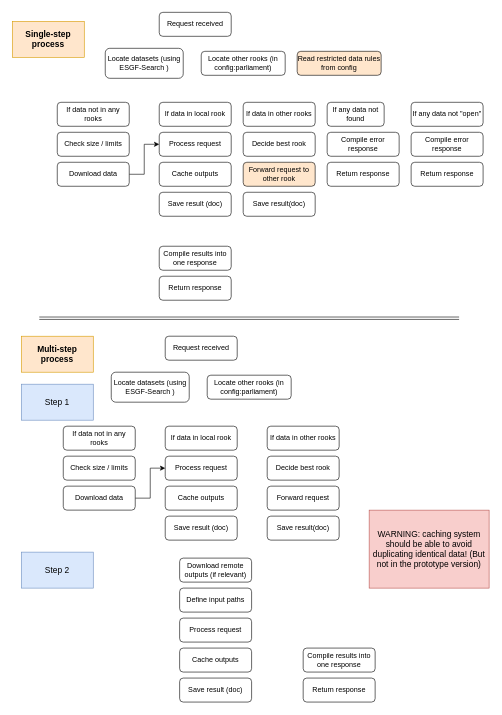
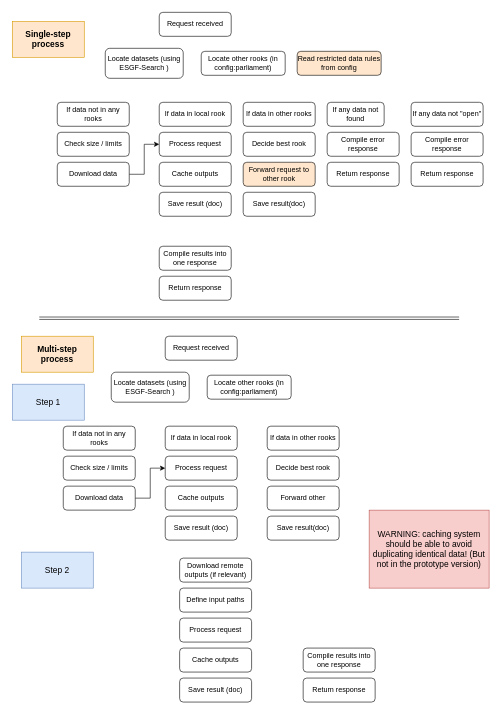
(57, 402) -> (48, 402)
(303, 498) -> (303, 498)
